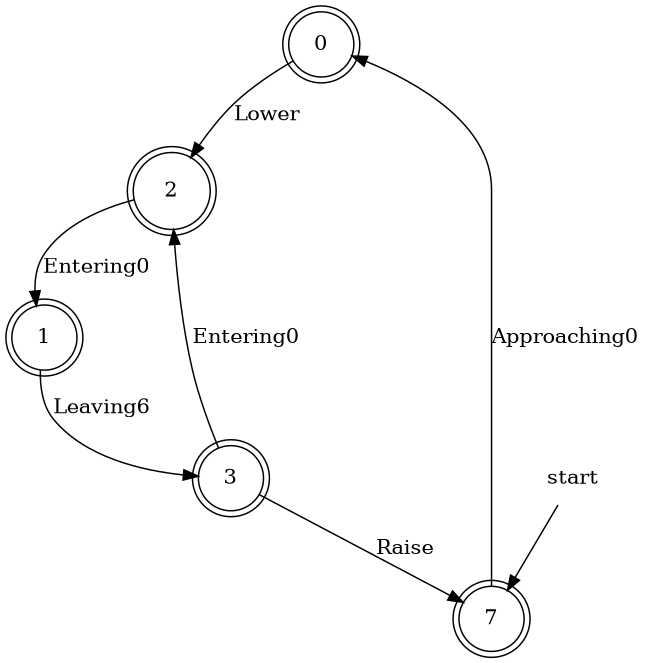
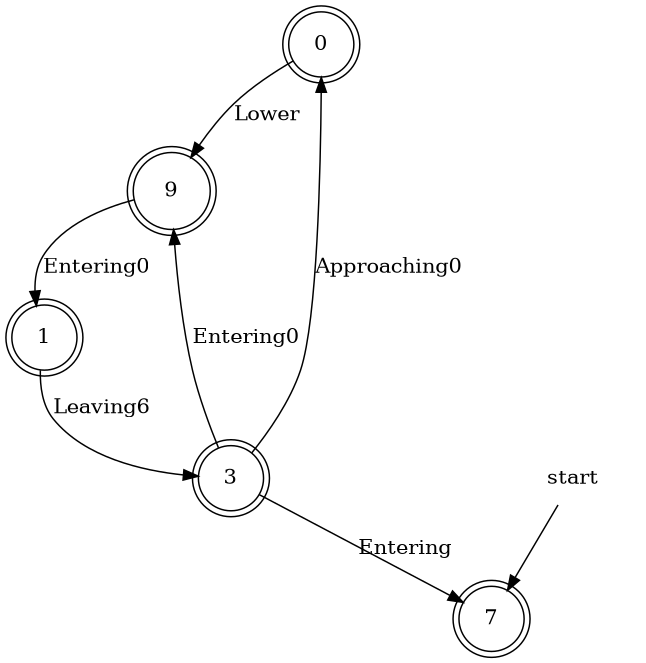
(172, 191) -> (172, 191)
(492, 293) -> (314, 280)
(406, 549) -> (406, 549)
